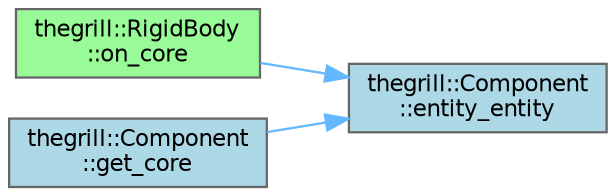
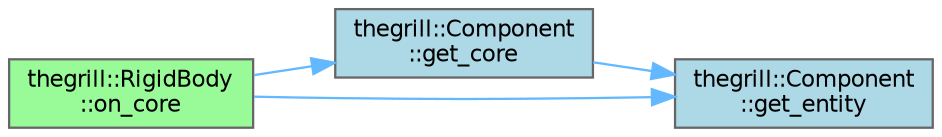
none -> (283, 71)
(478, 98) -> (804, 94)
